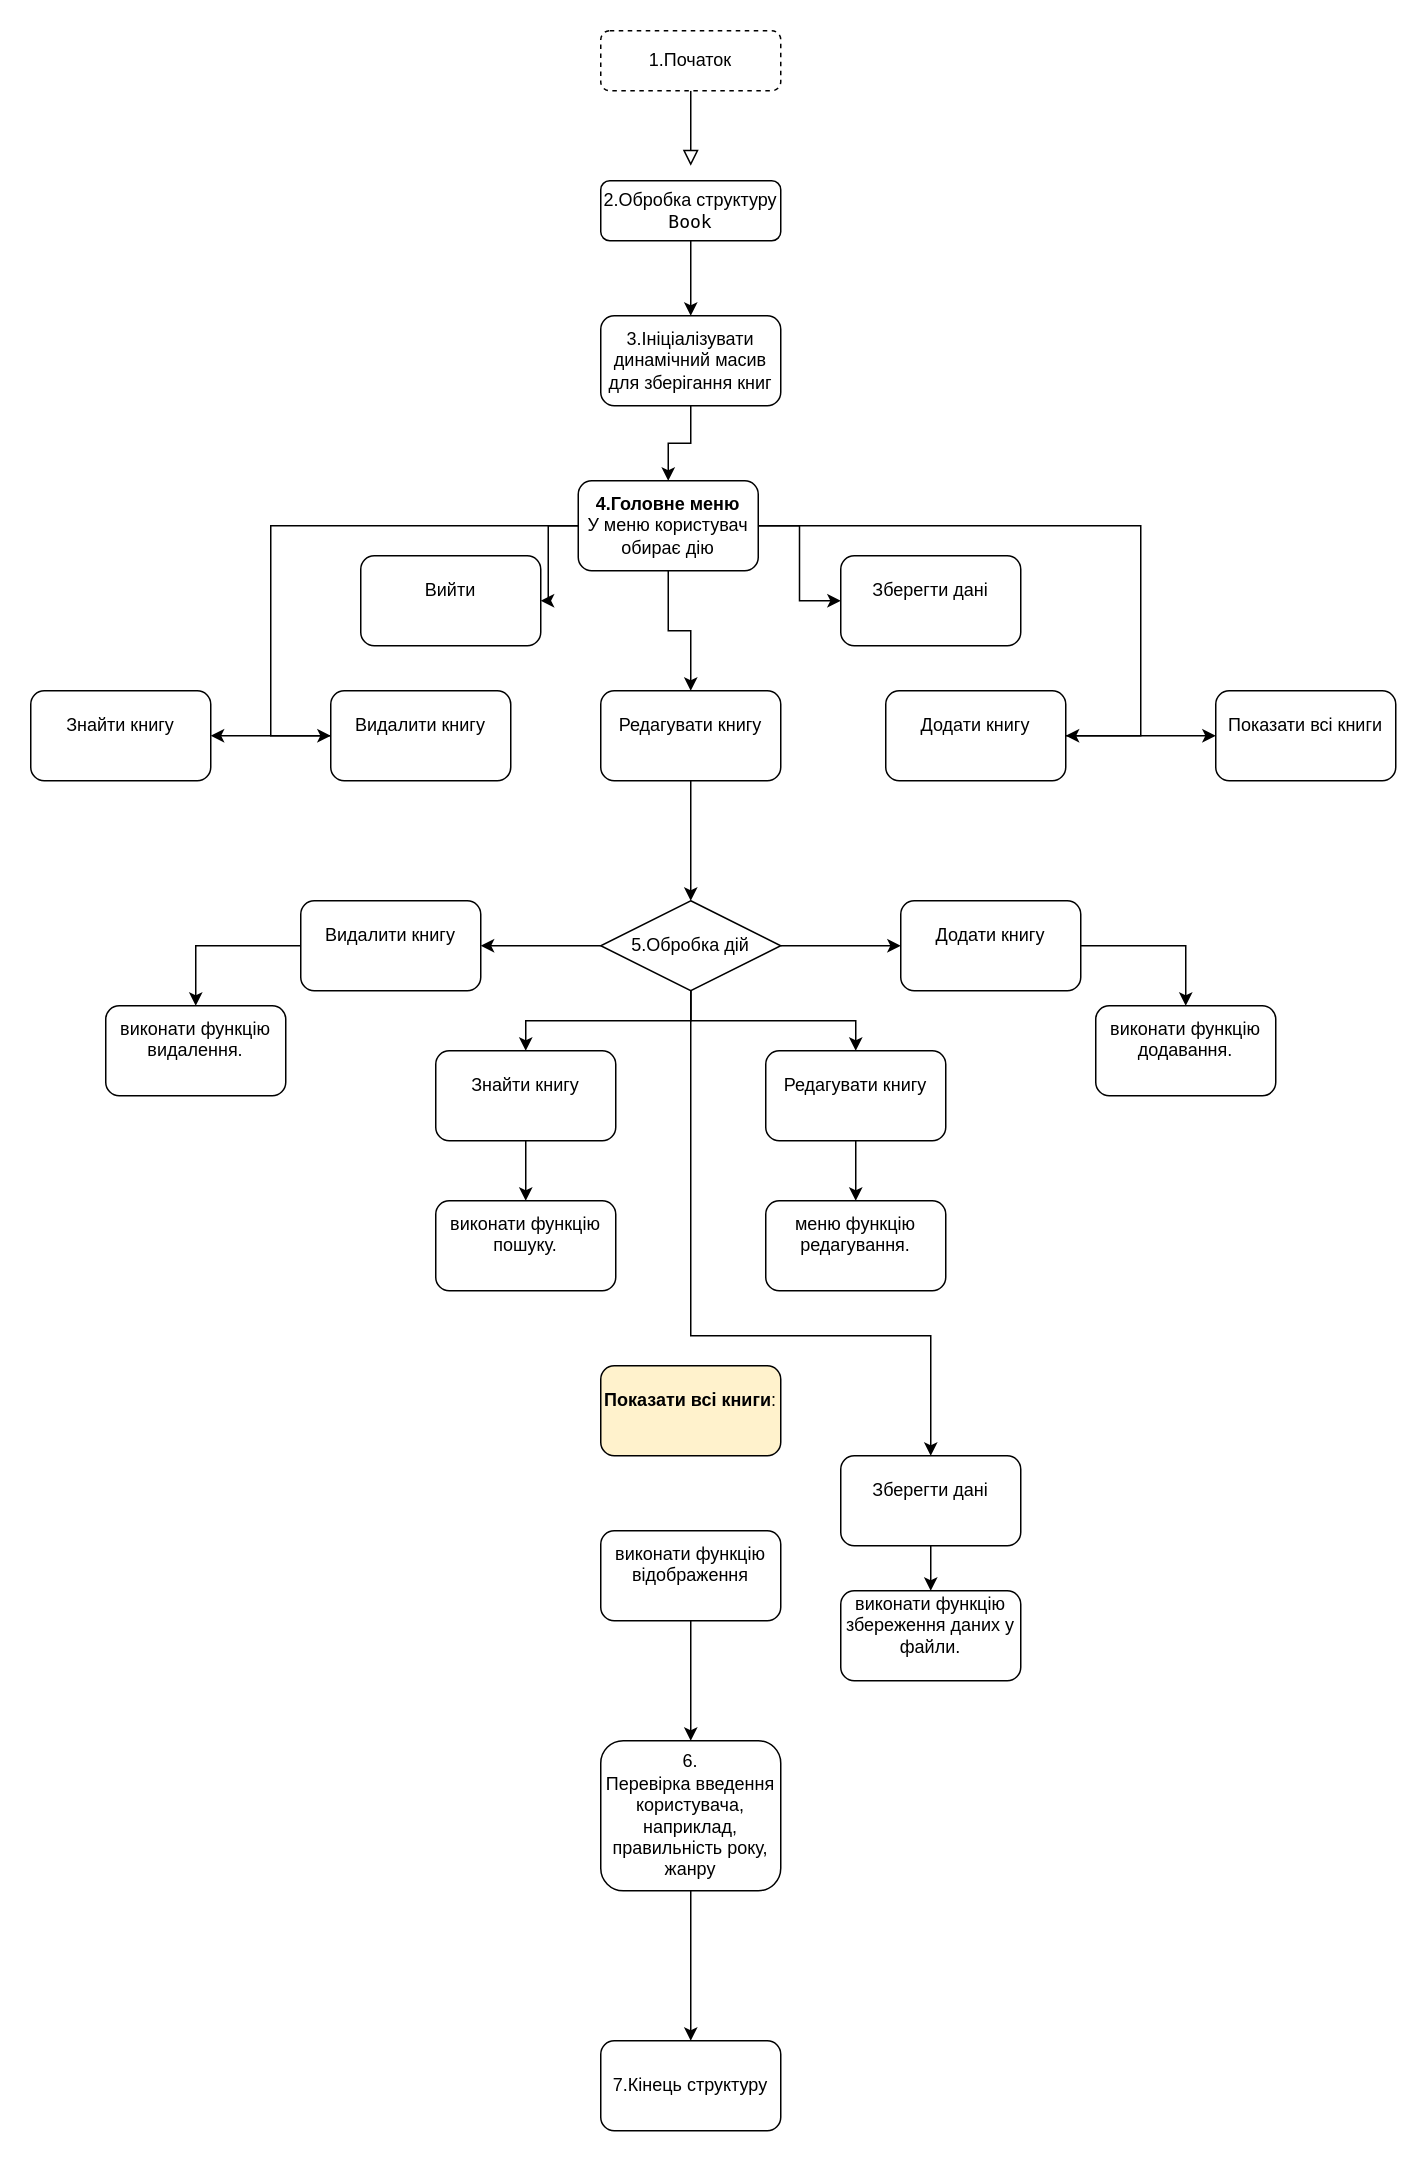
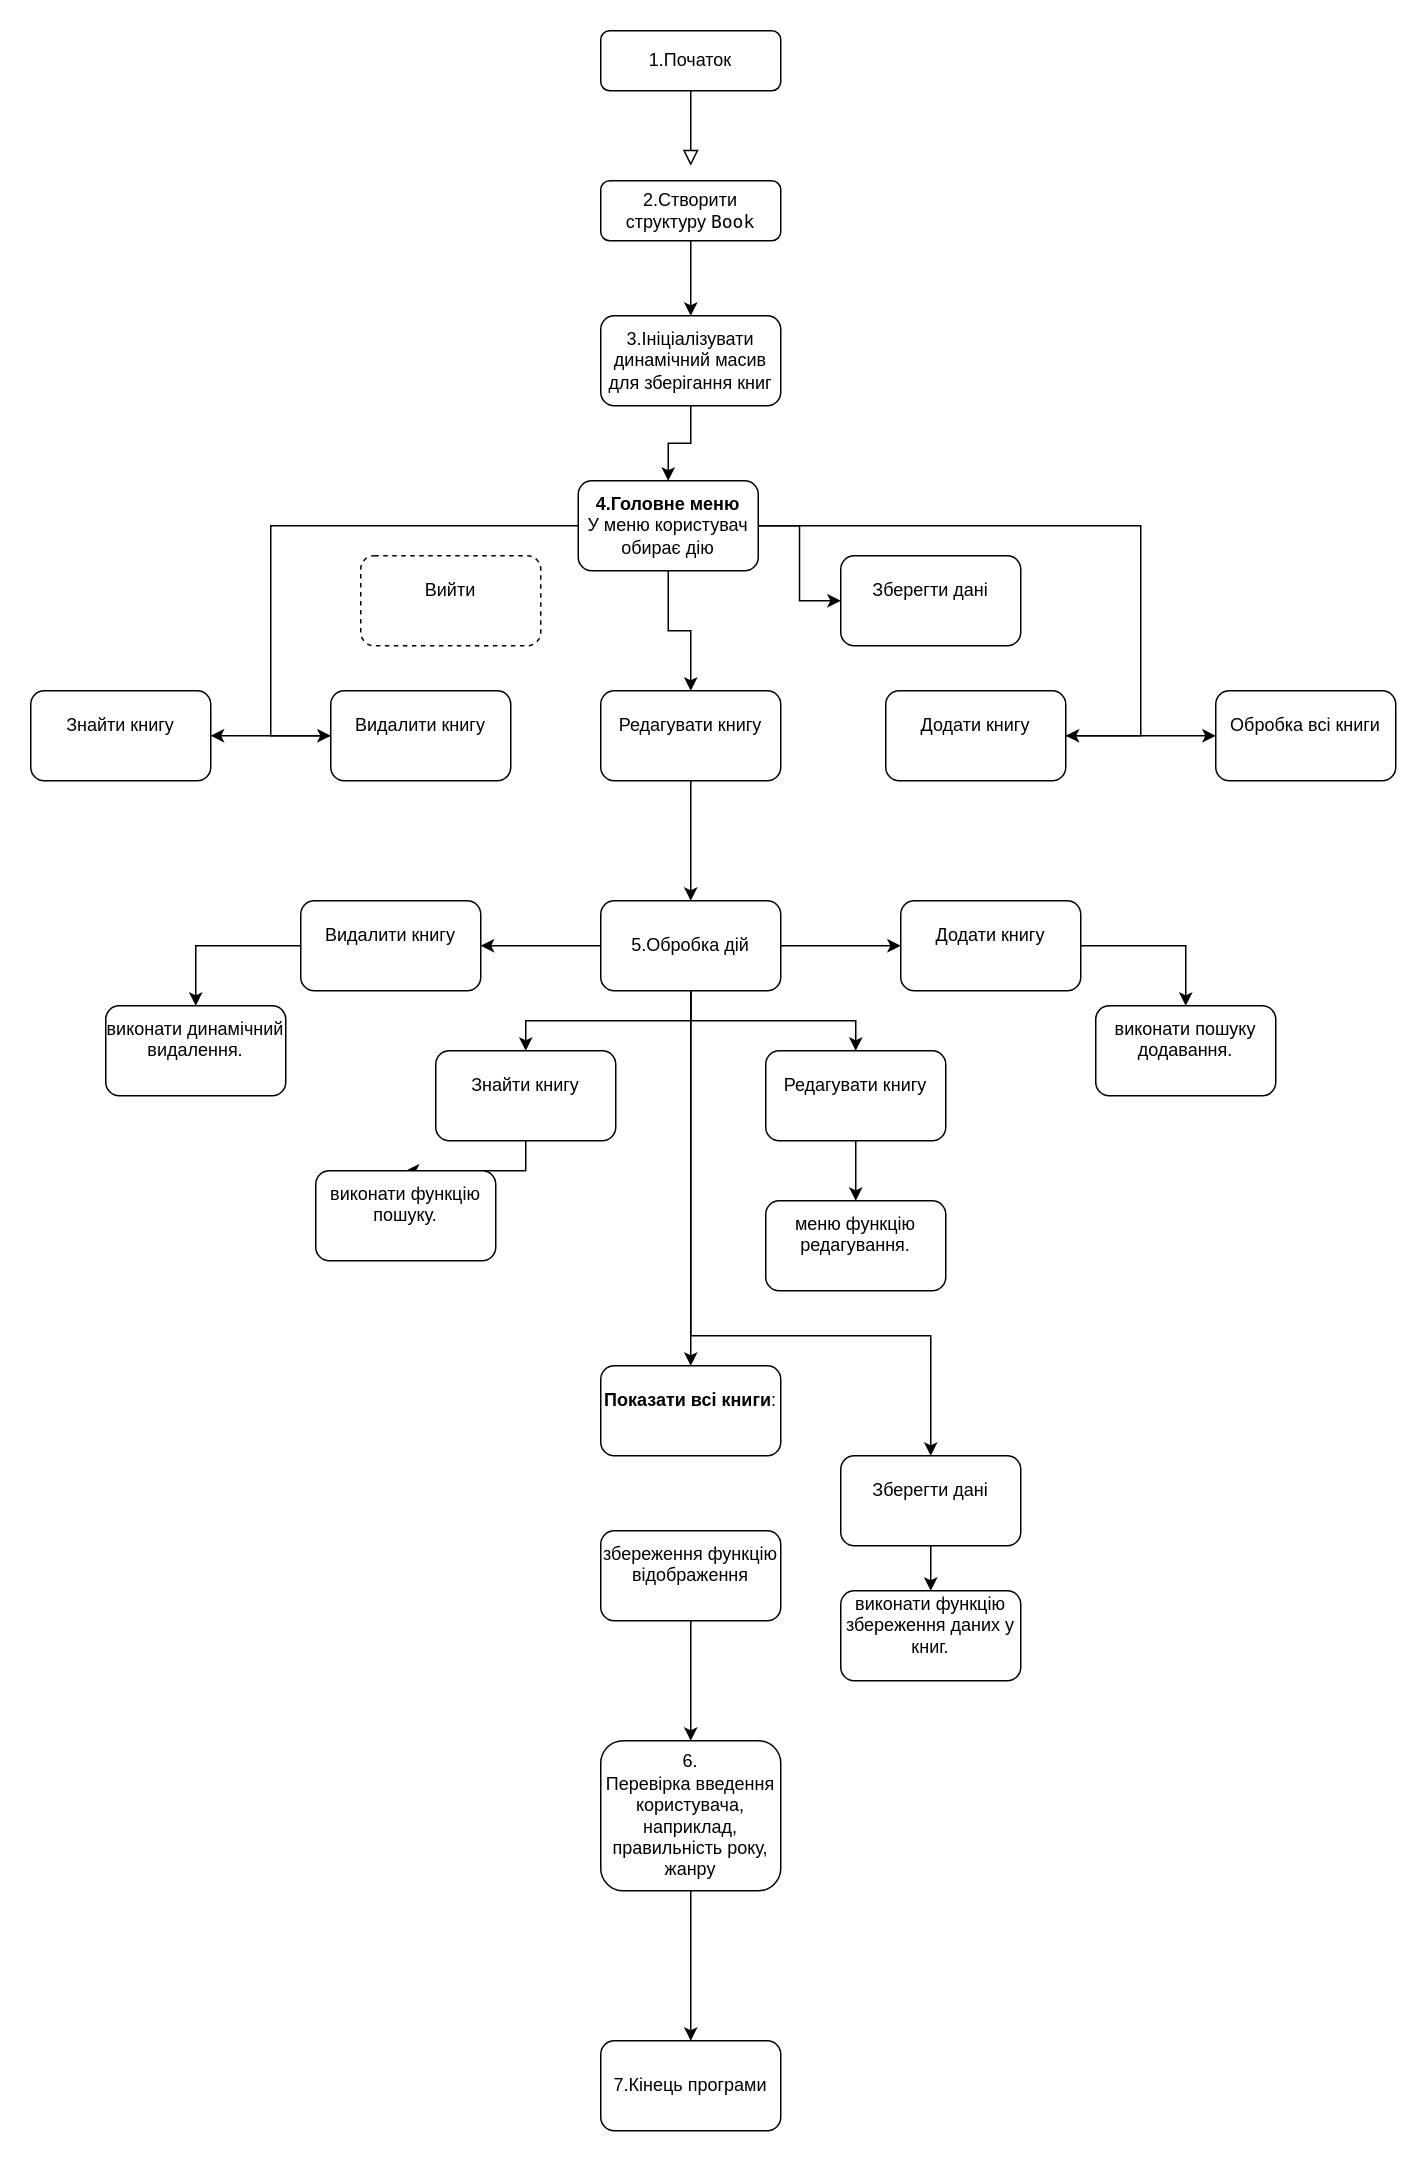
(691, 61) -> (691, 61)
(691, 211) -> (691, 211)
(548, 565) -> none
(451, 601) -> (451, 601)
(1306, 736) -> (1306, 736)
(691, 946) -> (691, 946)
(196, 1051) -> (196, 1051)
(1186, 1051) -> (1186, 1051)
(526, 1246) -> (406, 1216)
none -> (691, 1347)
(691, 1411) -> (691, 1411)
(691, 1576) -> (691, 1576)
(931, 1636) -> (931, 1636)
(691, 2086) -> (691, 2086)
